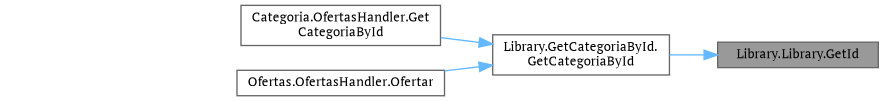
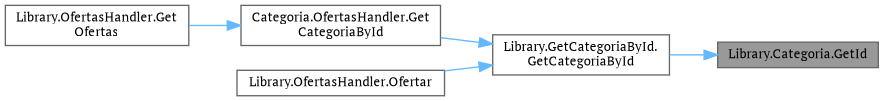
none -> (97, 25)
(798, 55) -> (798, 55)
(341, 83) -> (341, 83)
